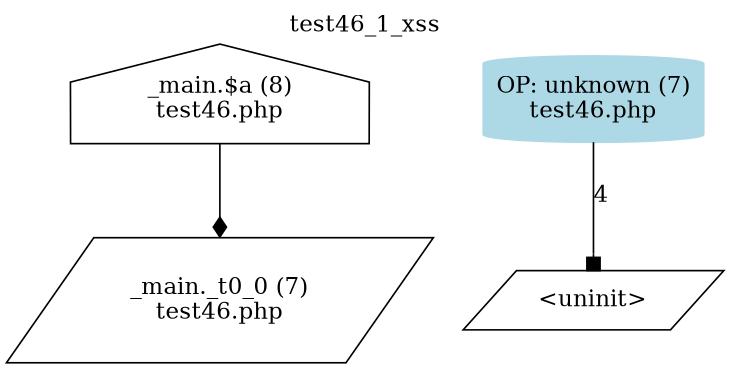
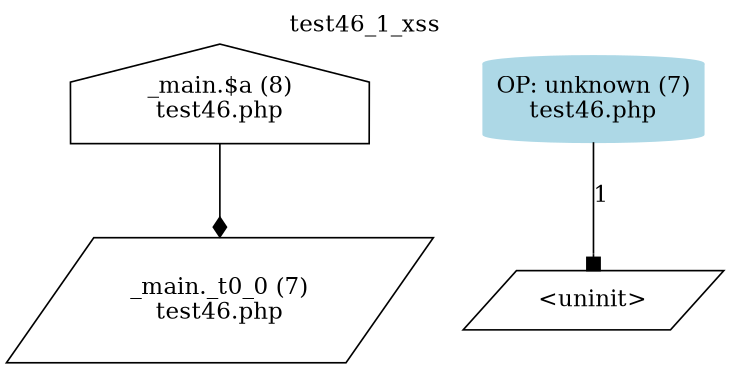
(602, 196) -> (602, 196)
